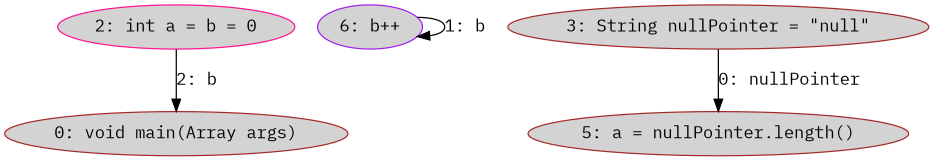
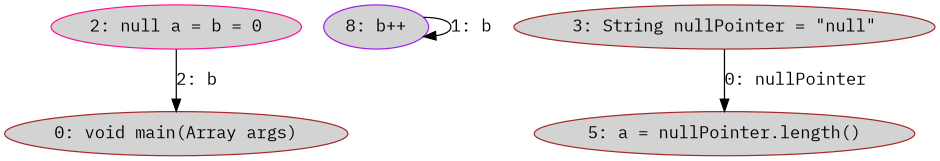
(176, 27) -> (176, 27)
(370, 27) -> (376, 27)
